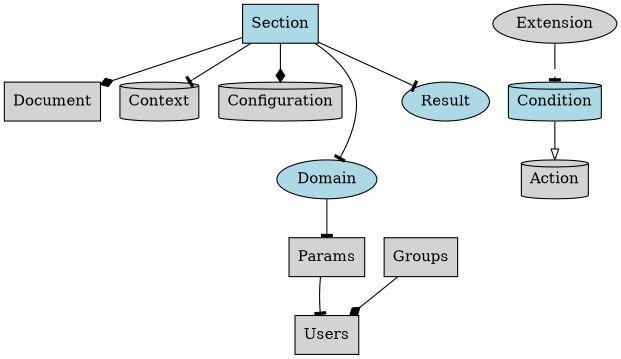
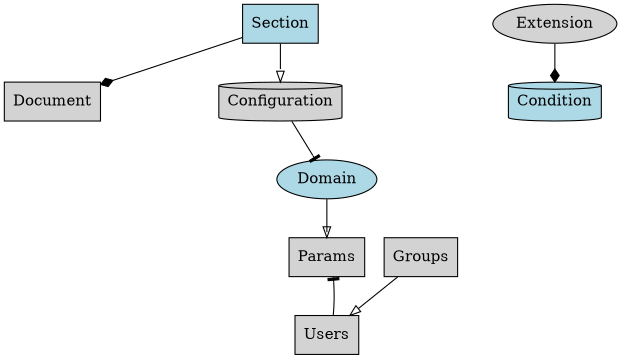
(280, 56) -> (280, 56)
(555, 56) -> (555, 56)
(355, 93) -> (302, 138)
(159, 102) -> none
(446, 102) -> none
(555, 179) -> none
(327, 216) -> (327, 216)
(320, 293) -> (334, 299)
(378, 293) -> (378, 293)
